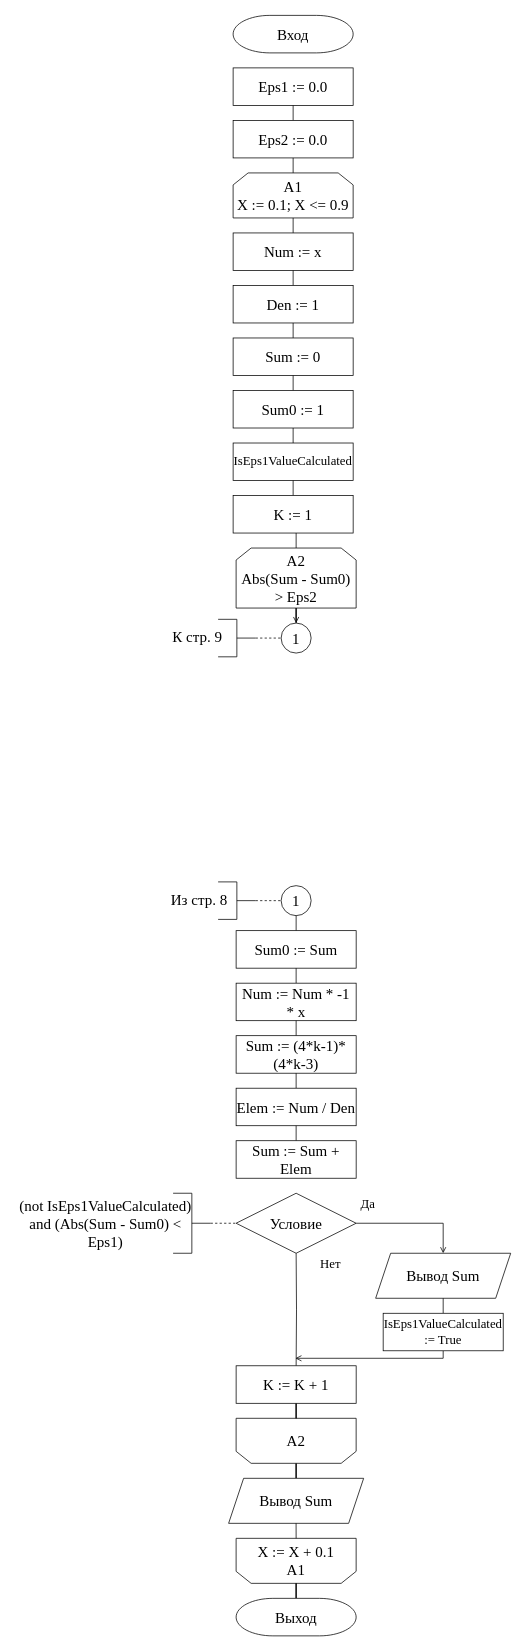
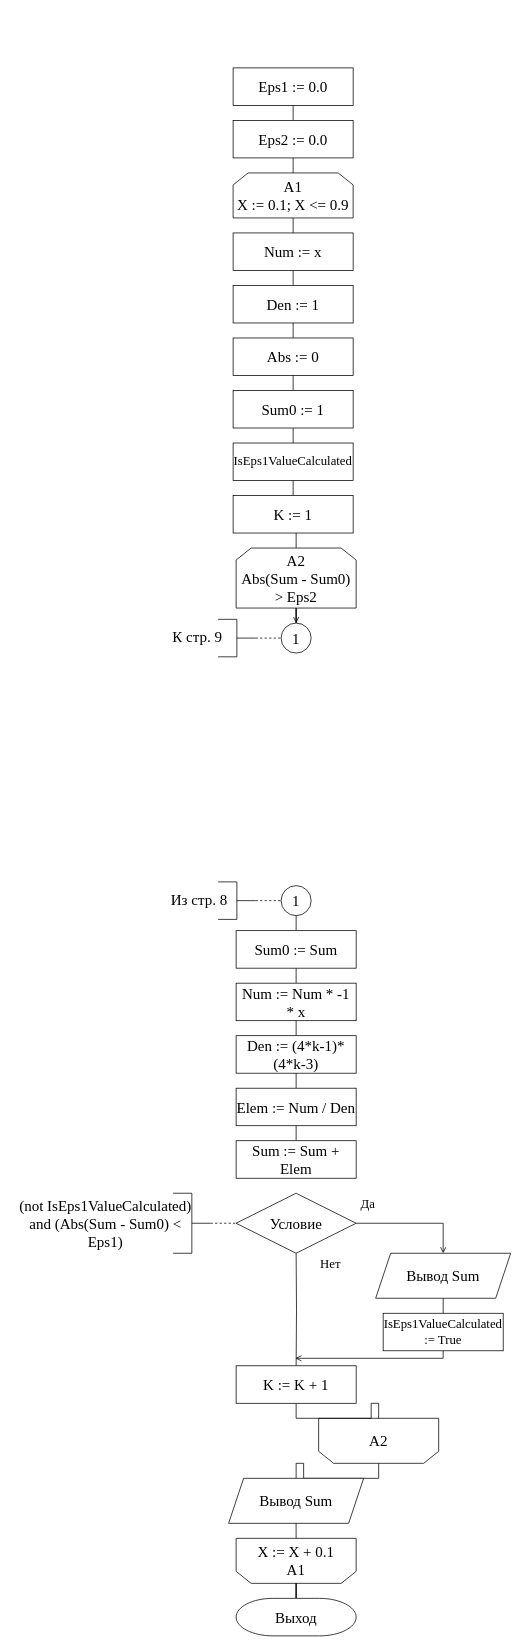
(293, 34) -> none
(293, 357) -> (293, 357)
(296, 1054) -> (296, 1054)
(296, 1440) -> (378, 1440)
